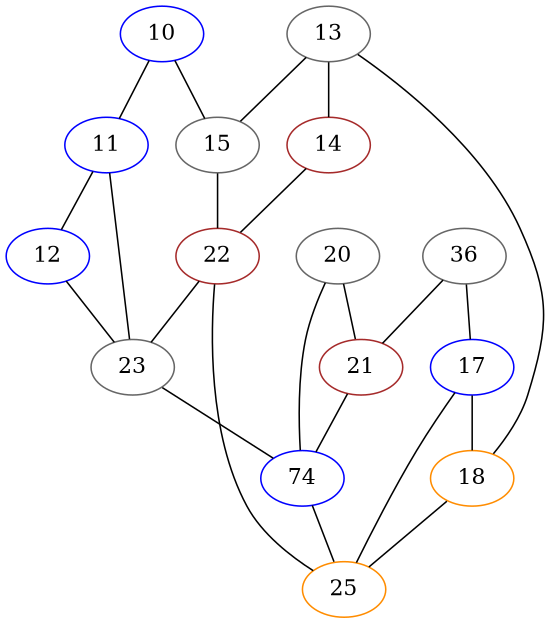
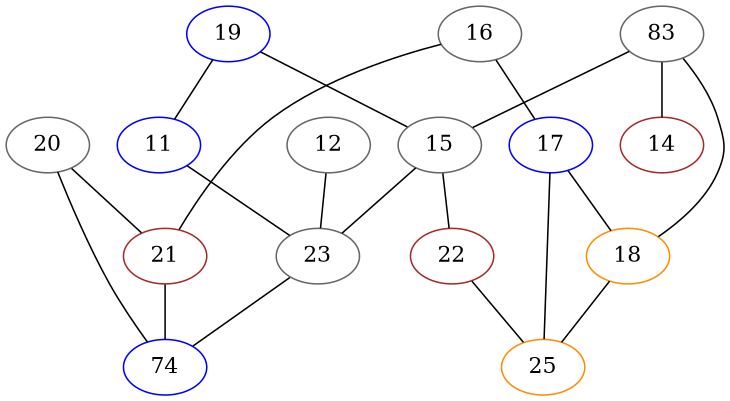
(162, 34) -> (228, 34)
(329, 34) -> (662, 34)
(273, 200) -> none
(77, 201) -> none
(48, 256) -> (329, 145)
(464, 256) -> (480, 34)
(175, 312) -> (379, 201)
(323, 534) -> none
